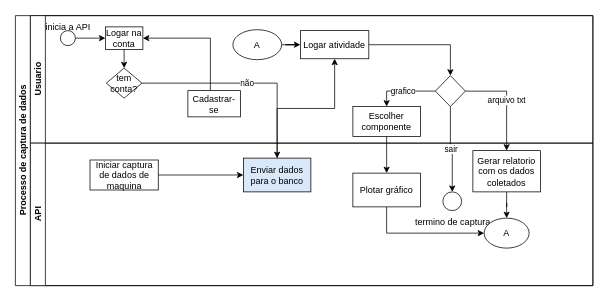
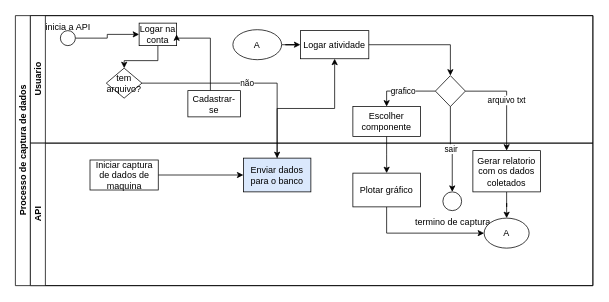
(124, 38) -> (158, 34)
(124, 83) -> (124, 83)
